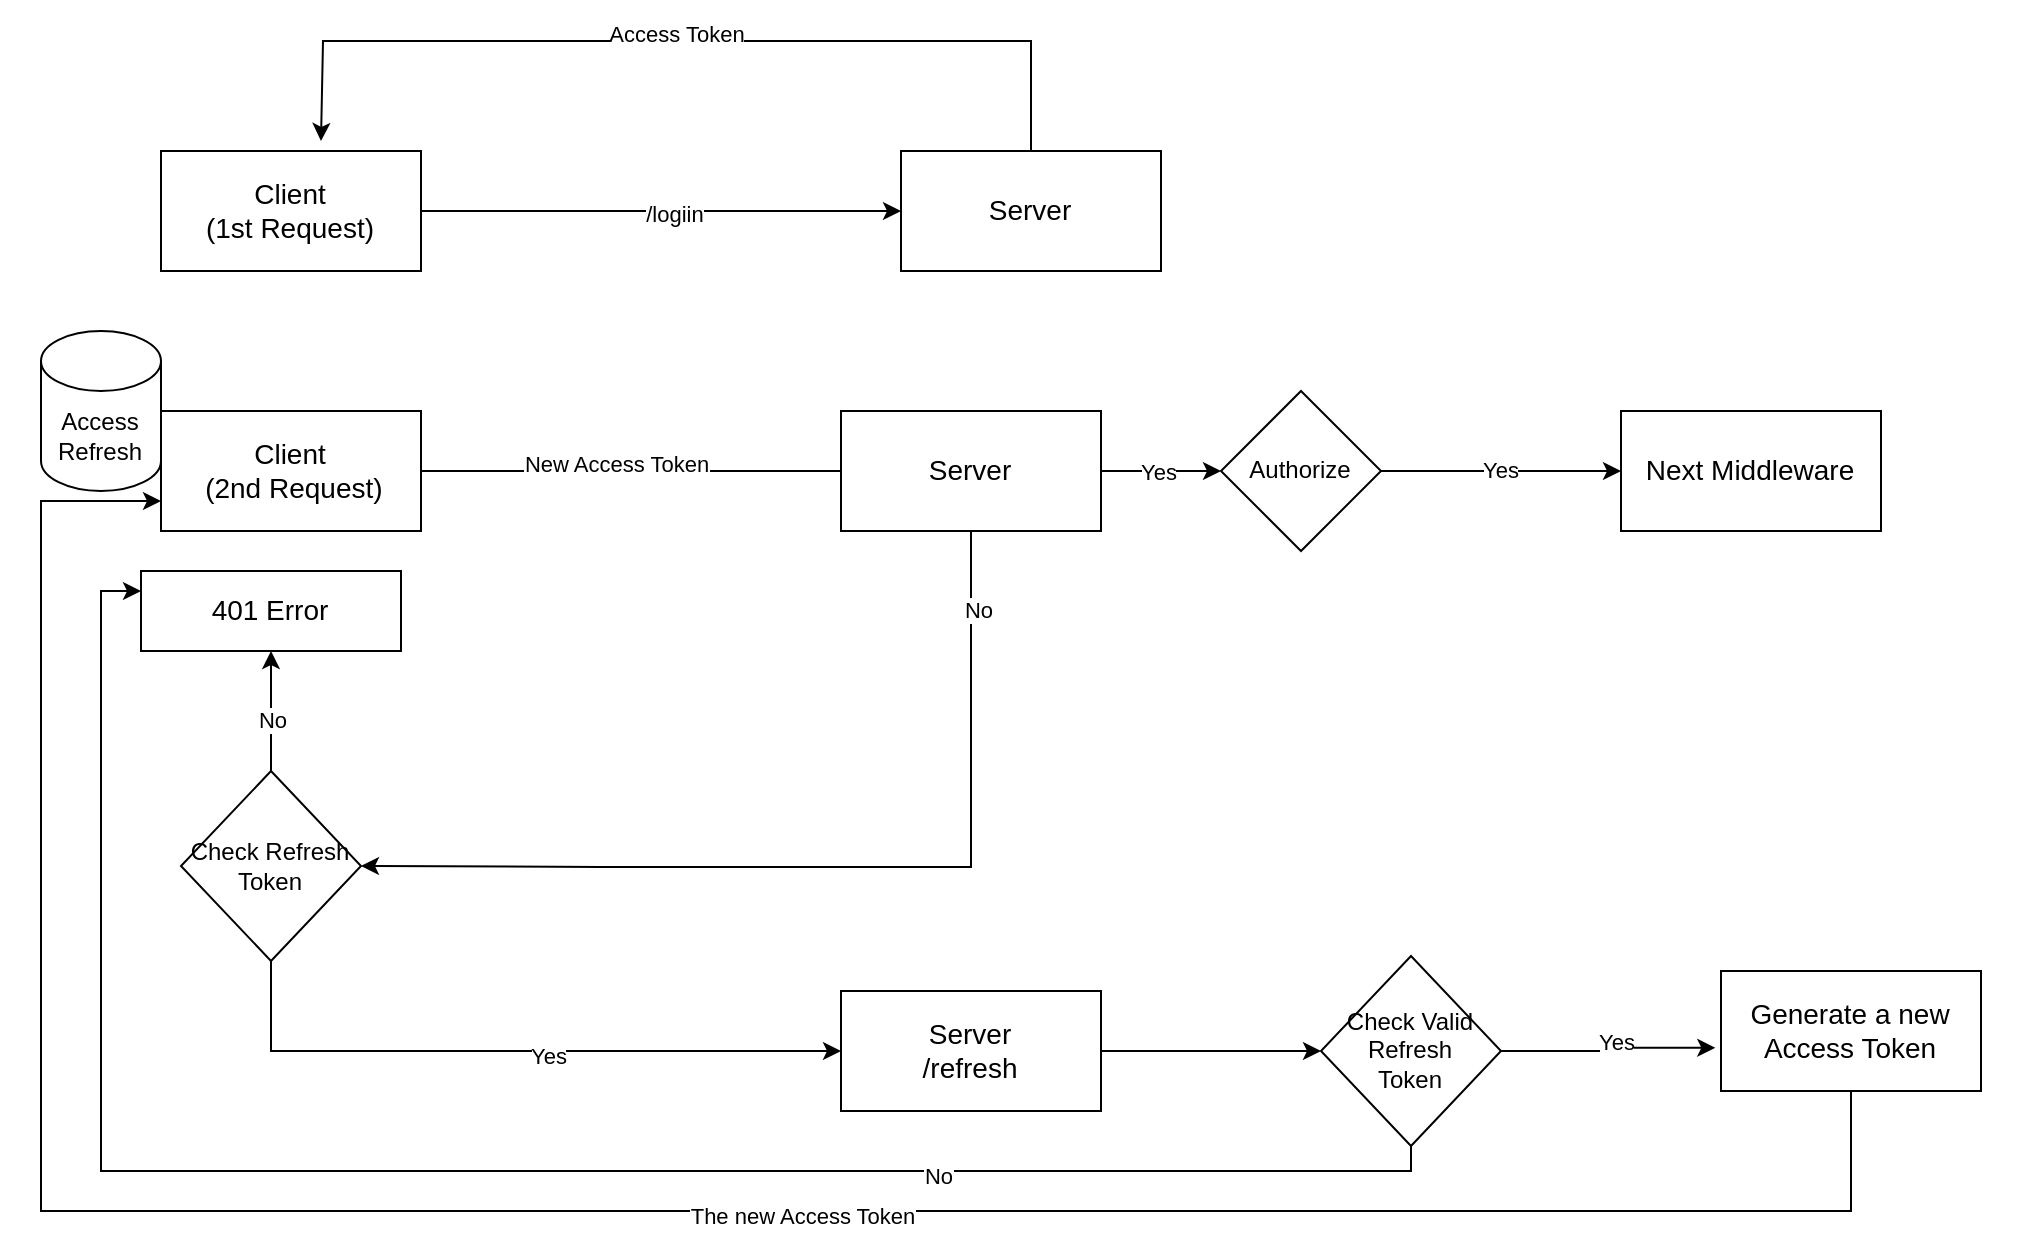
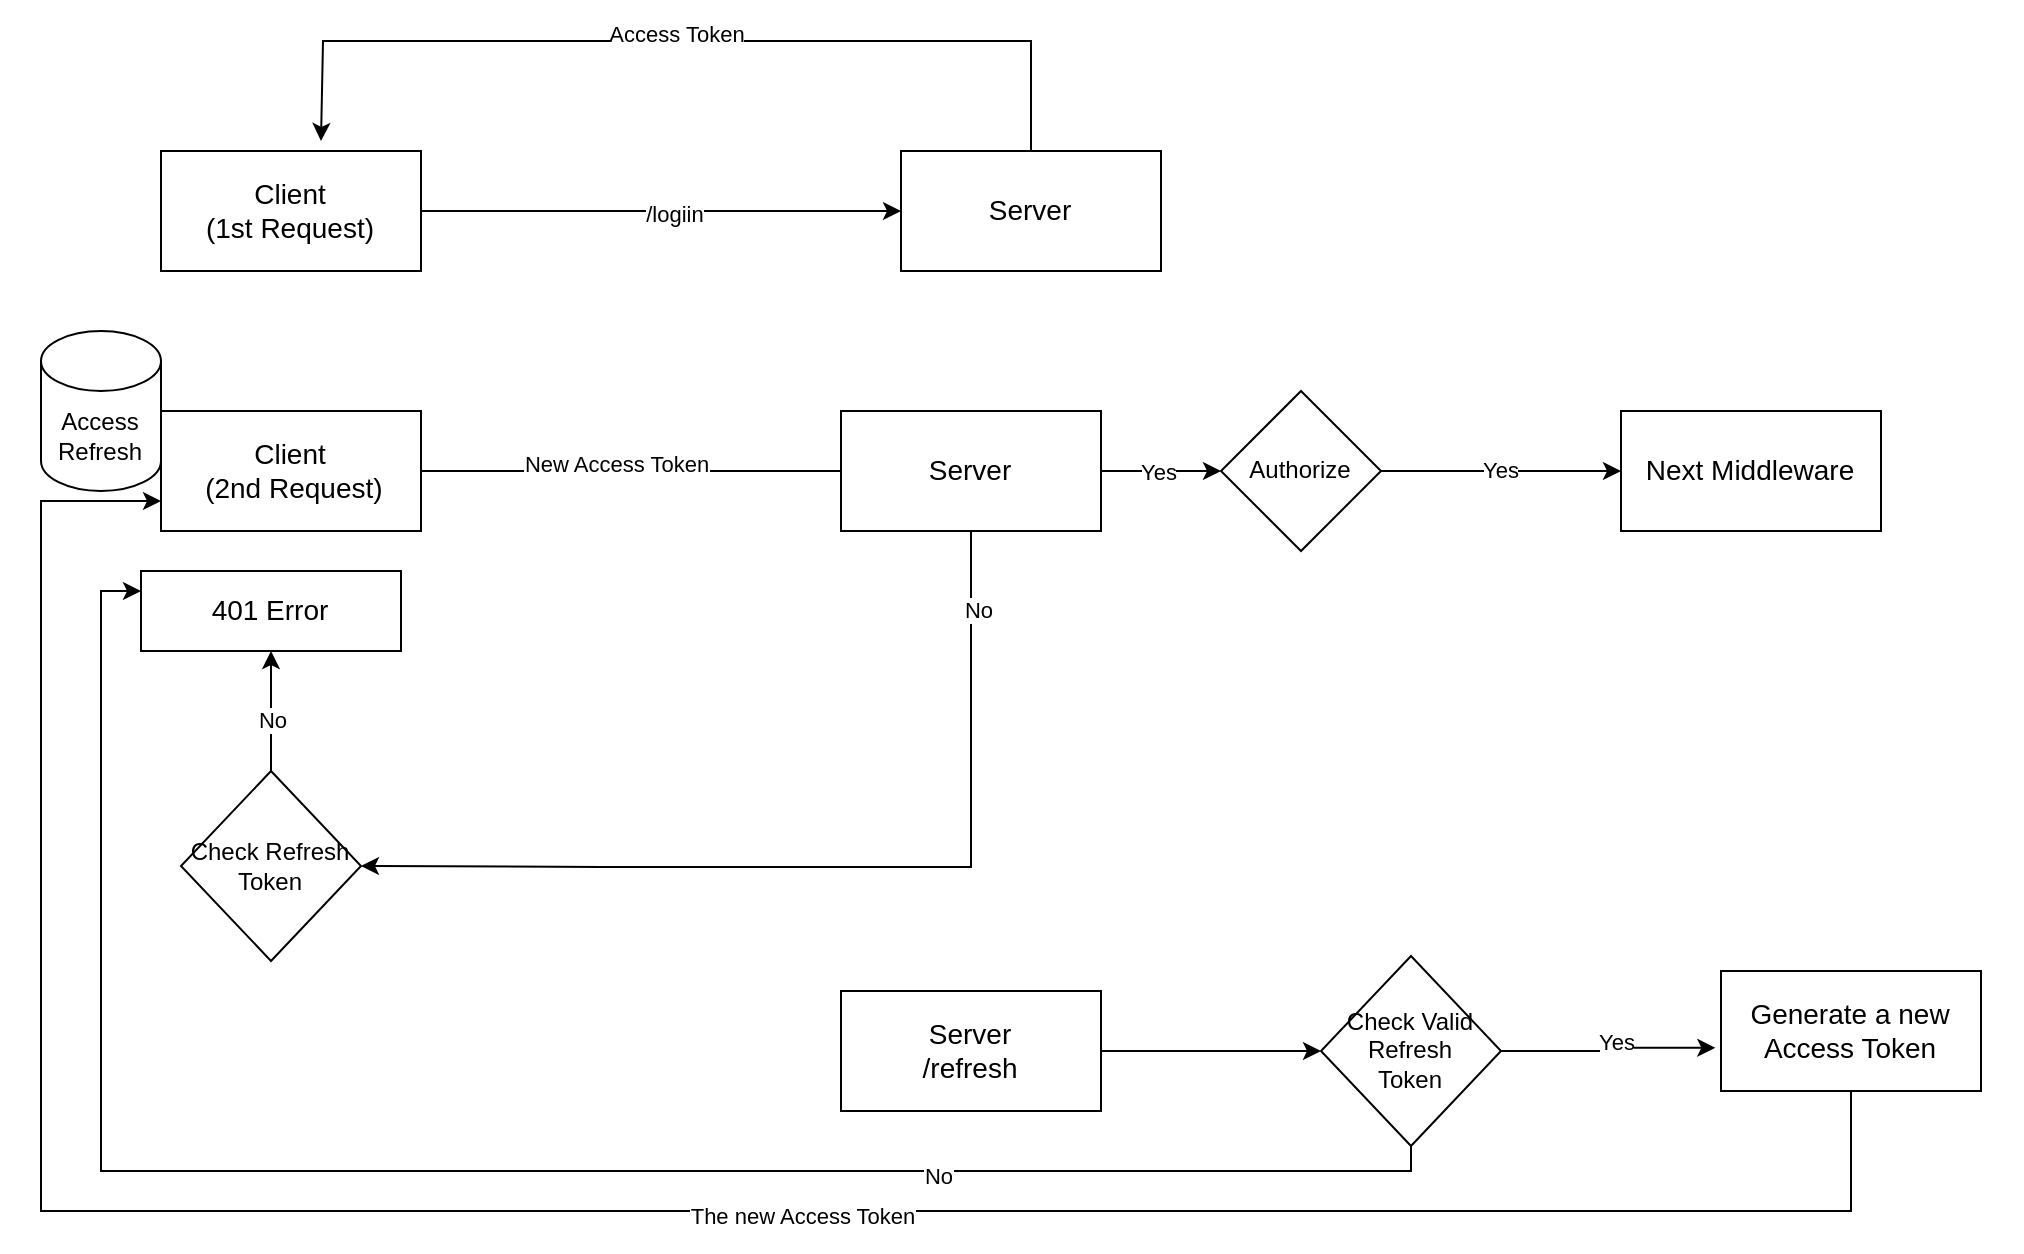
(504, 1051) -> none
